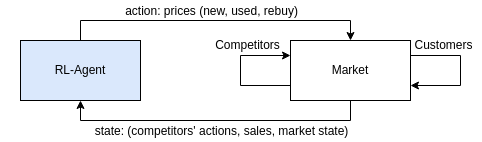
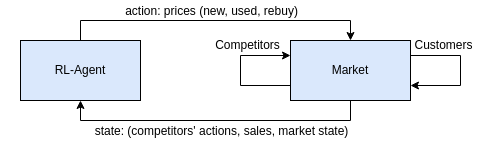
(351, 71) -> (351, 71)
